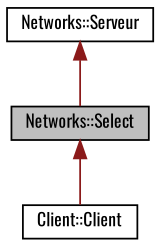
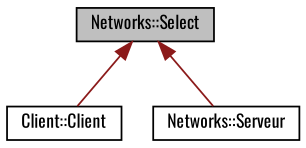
(80, 83) -> (192, 81)
